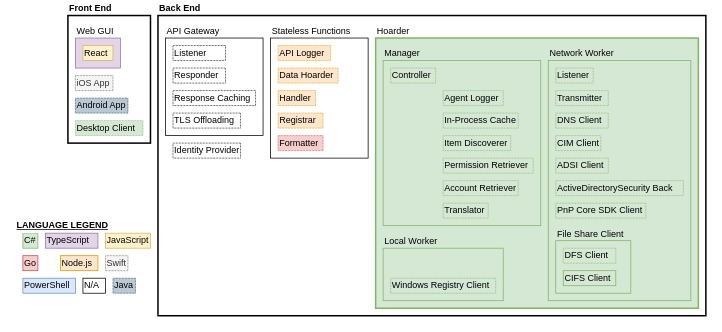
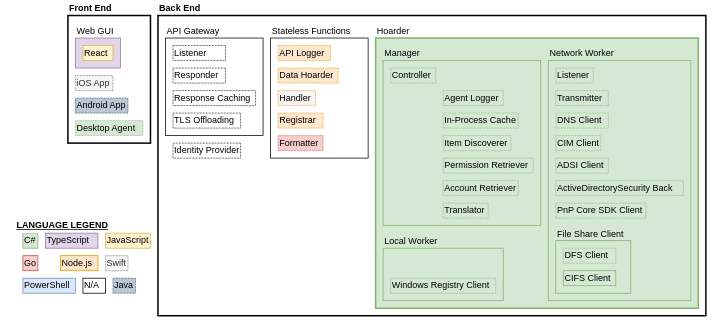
(297, 98) -> (297, 98)
(109, 128) -> (108, 128)
